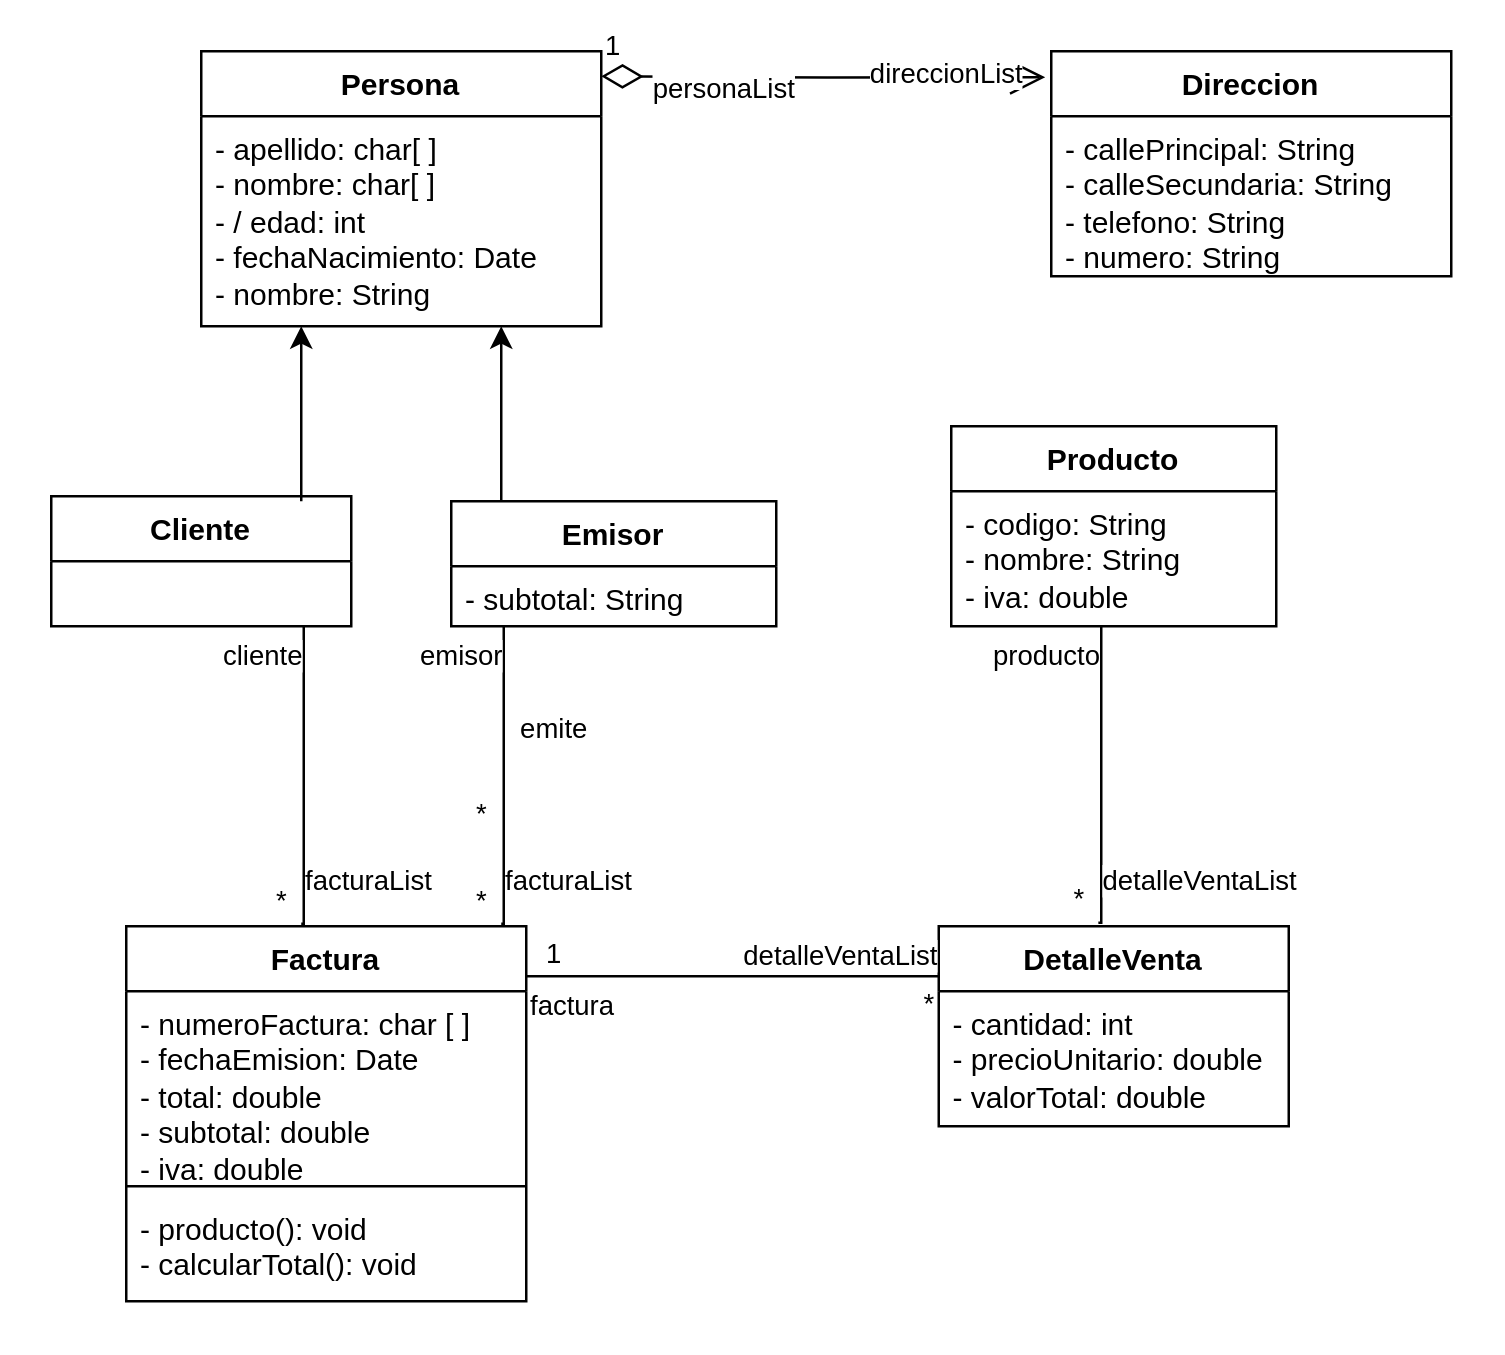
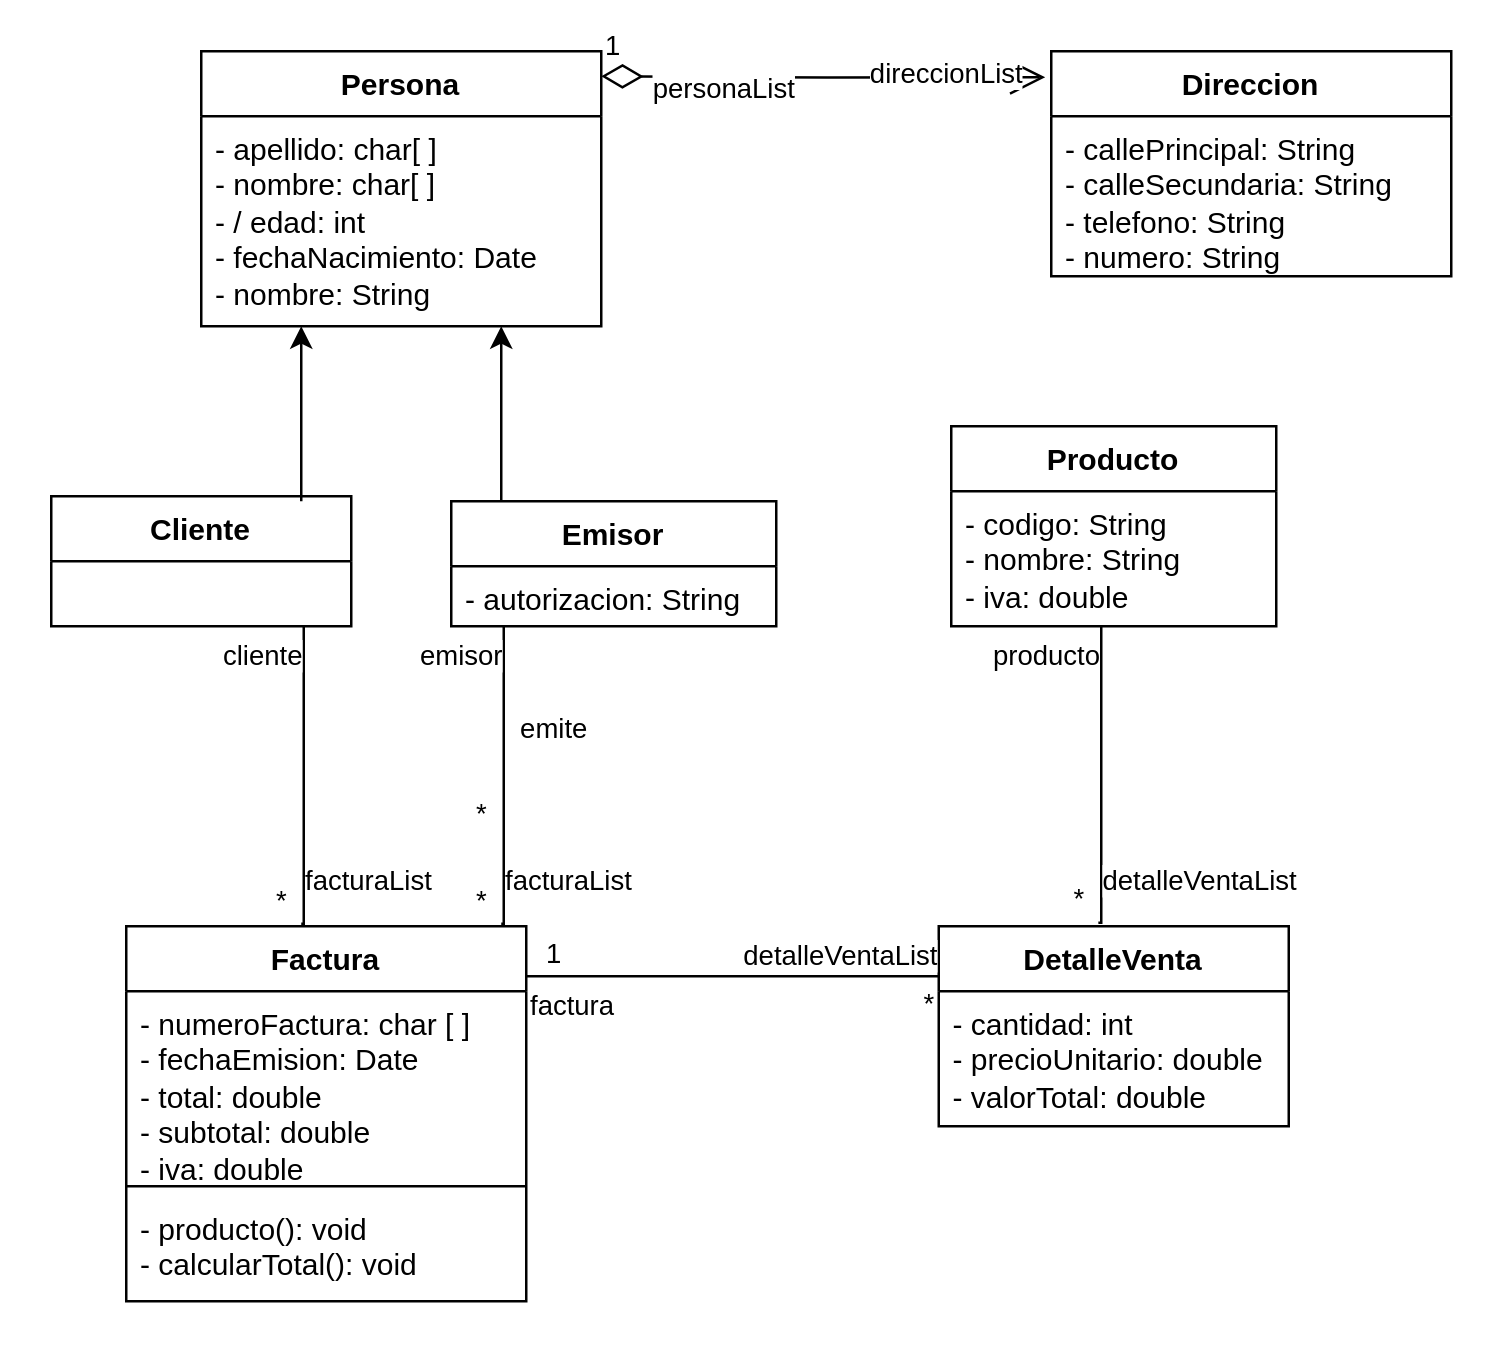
(598, 602) -> (616, 620)
